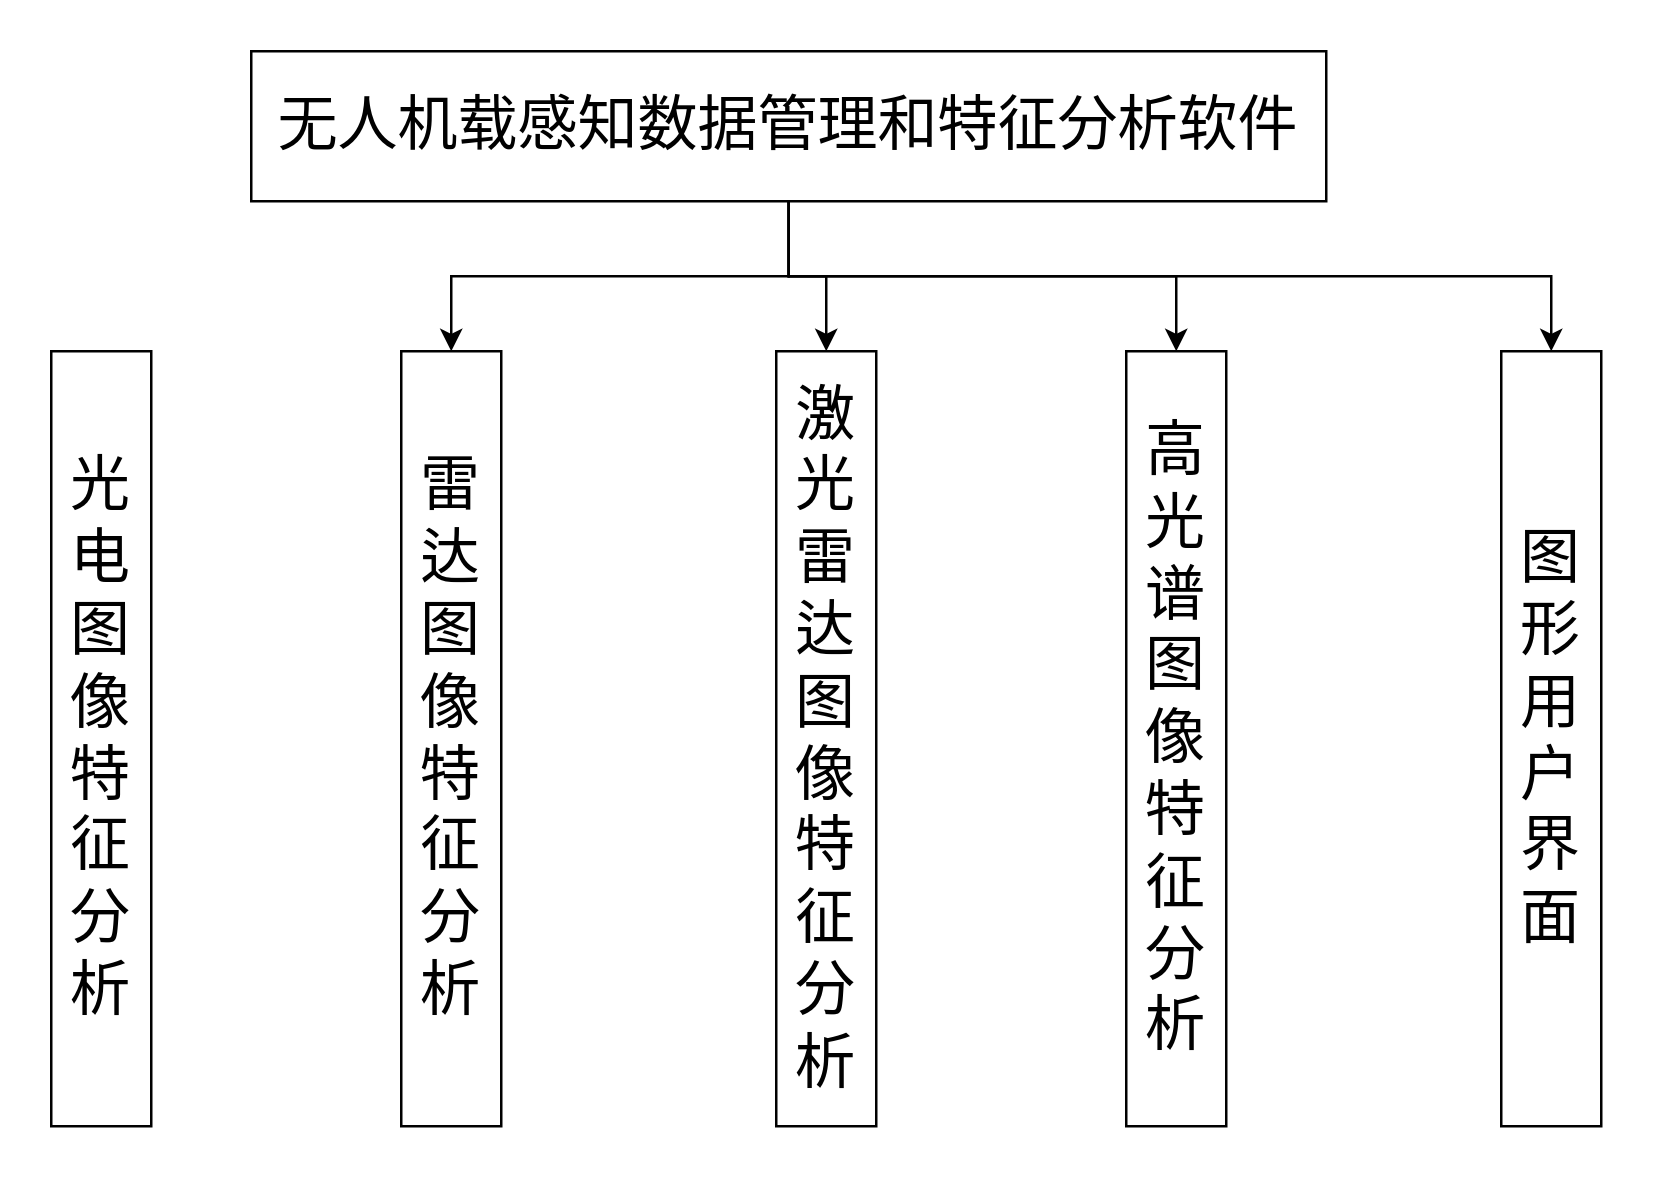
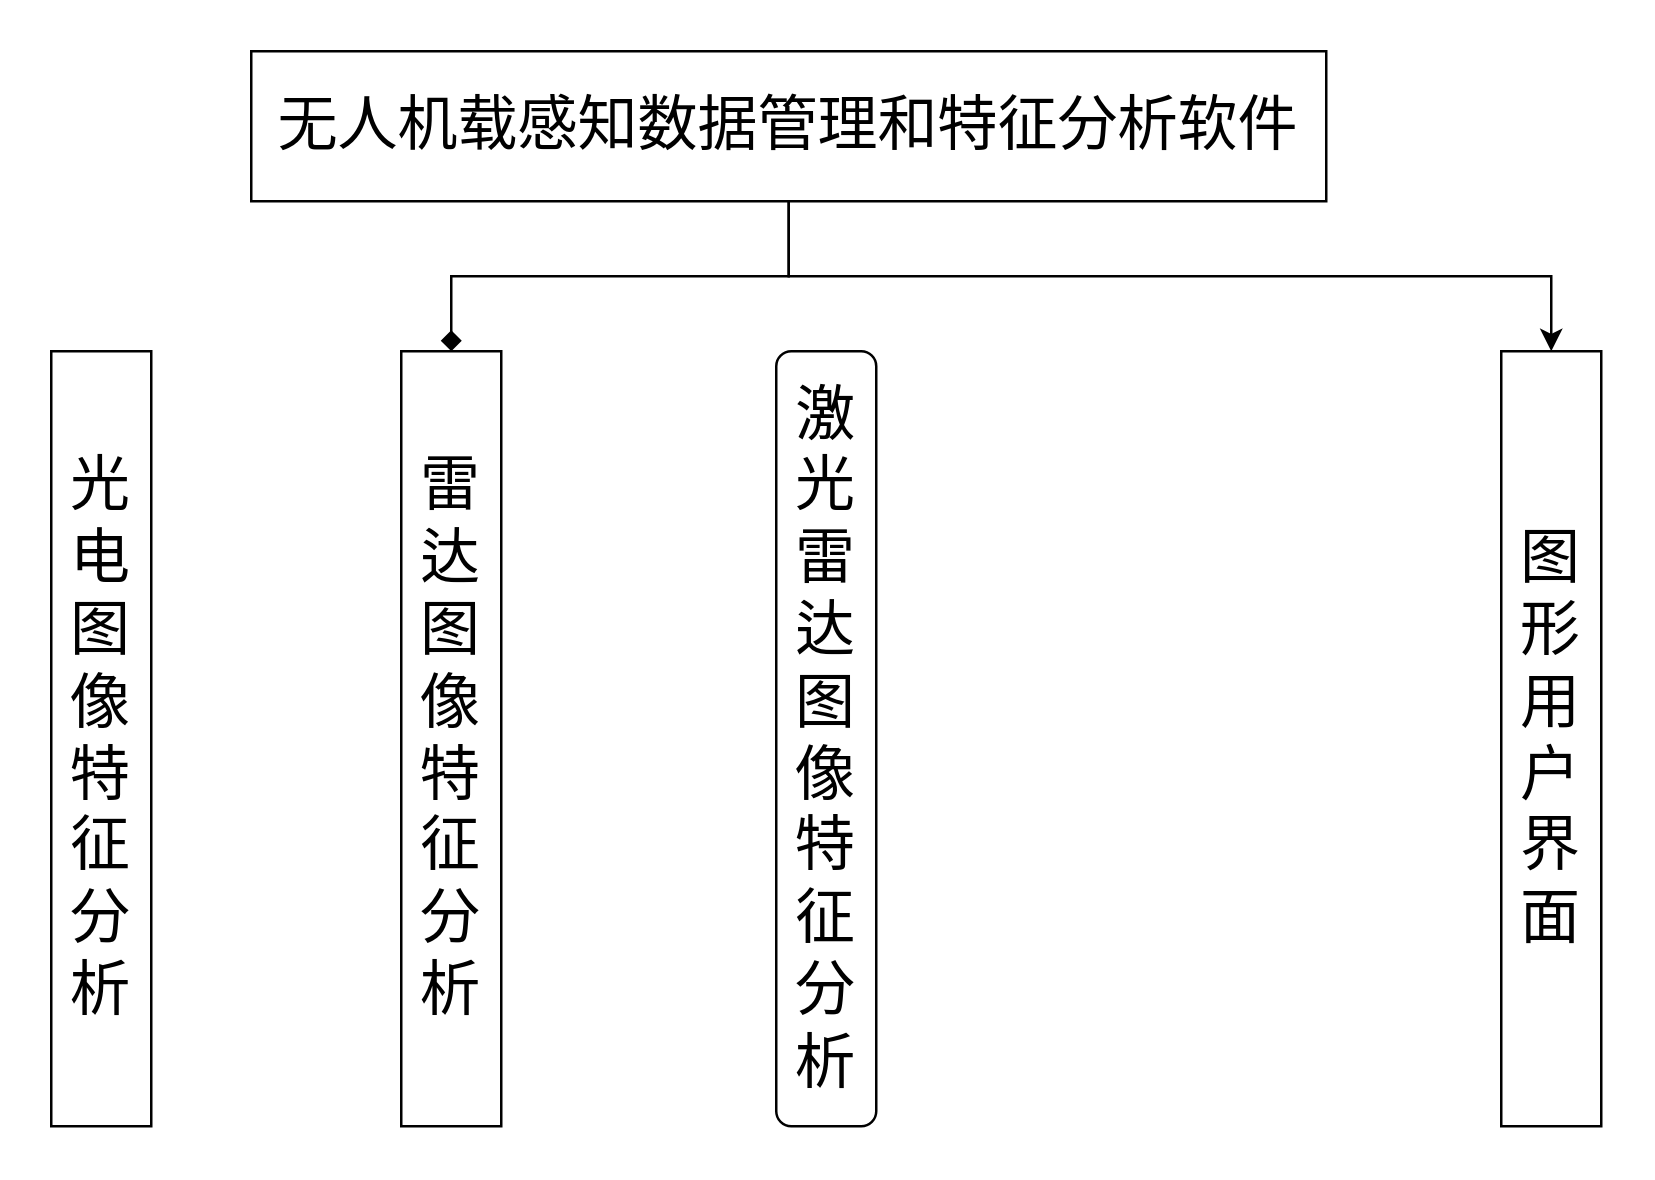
(826, 308) -> none
(1176, 308) -> none
(451, 332) -> (451, 331)
(826, 739) -> (826, 739)
(1176, 739) -> none
